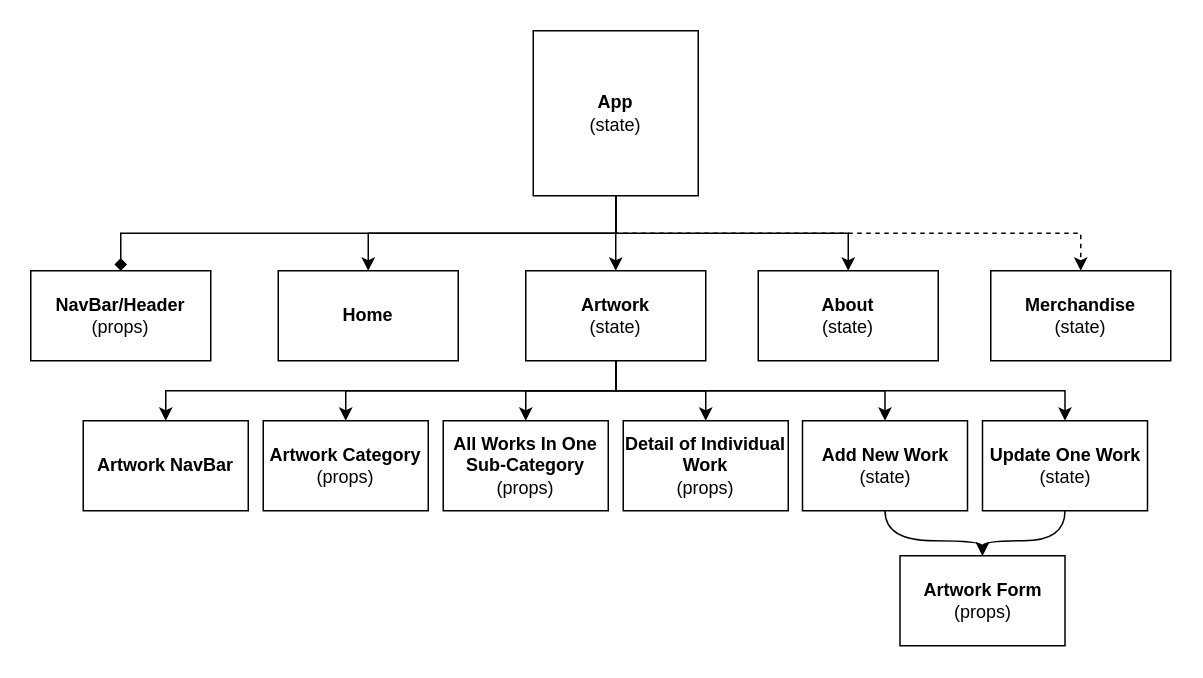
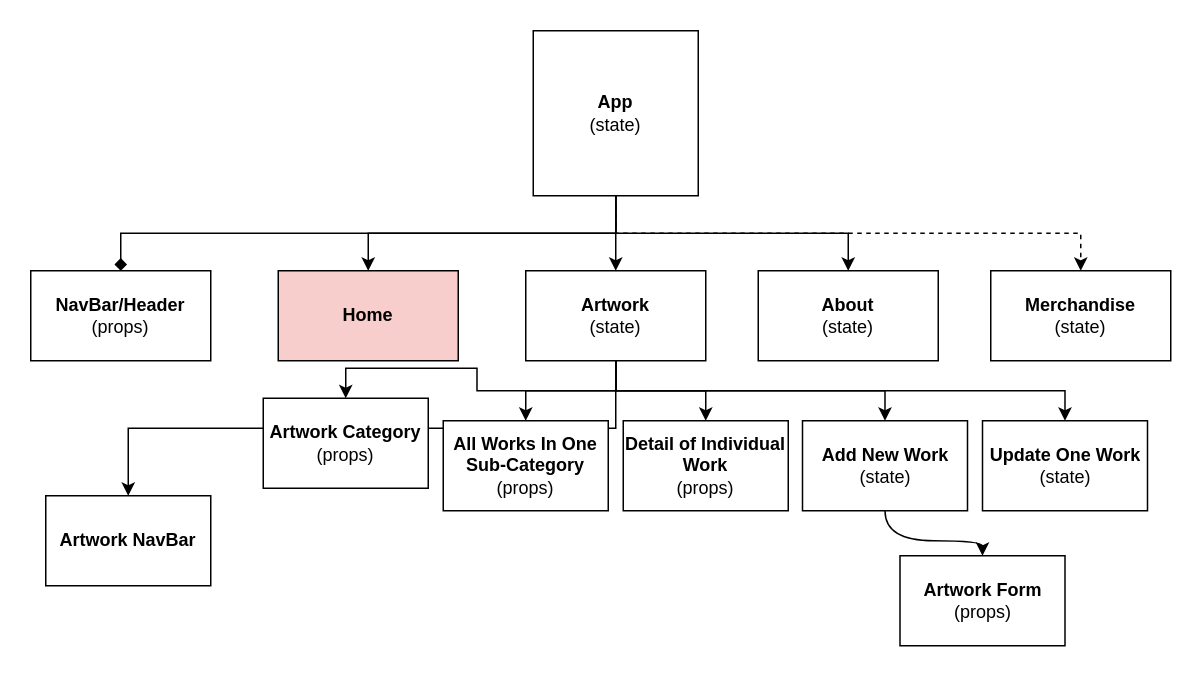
(368, 316) -> (368, 316)
(166, 466) -> (128, 541)
(346, 466) -> (346, 443)
(1033, 540) -> none
